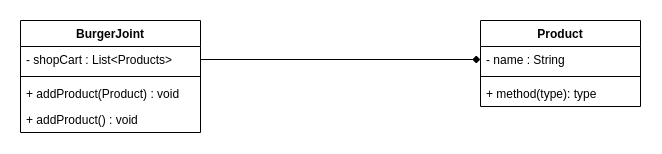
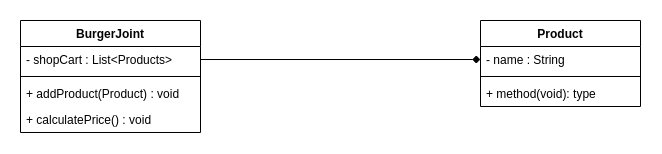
(549, 95) -> (547, 95)
(89, 121) -> (98, 121)
